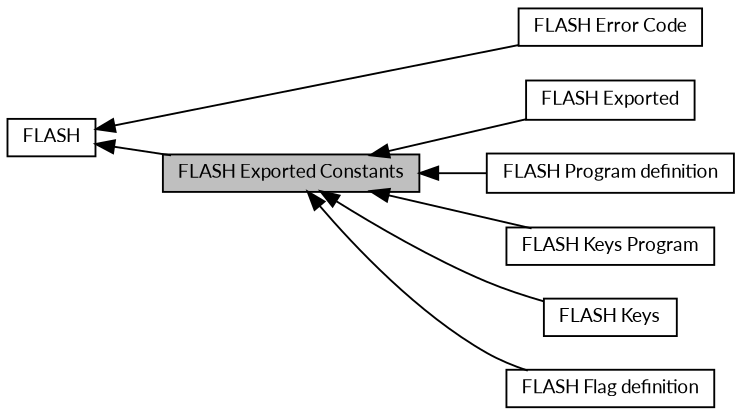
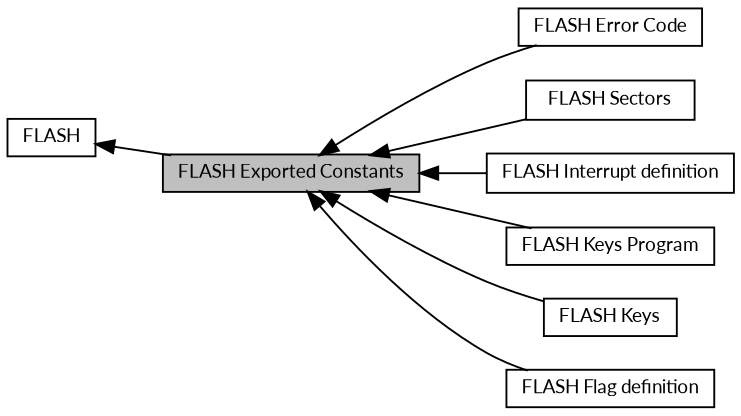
(317, 85) -> (433, 88)
(610, 100) -> (610, 100)
(610, 173) -> (610, 173)
